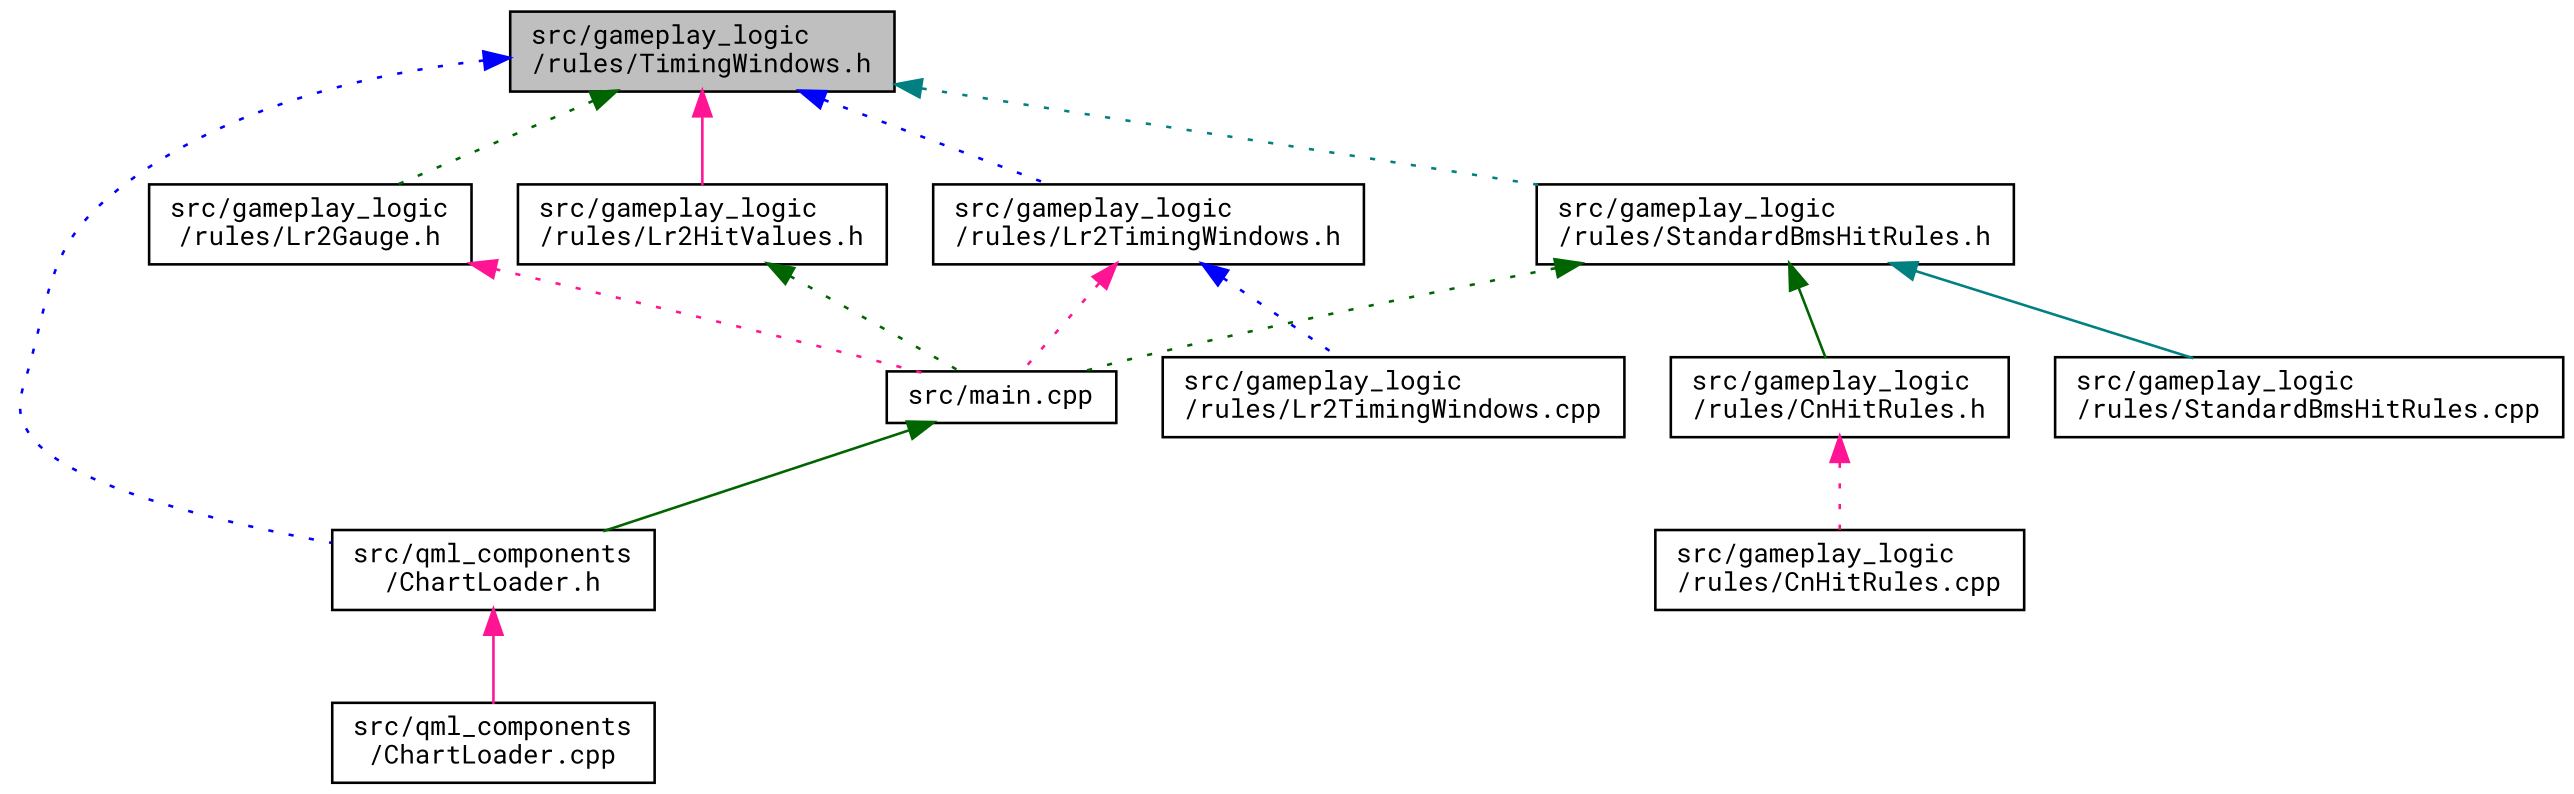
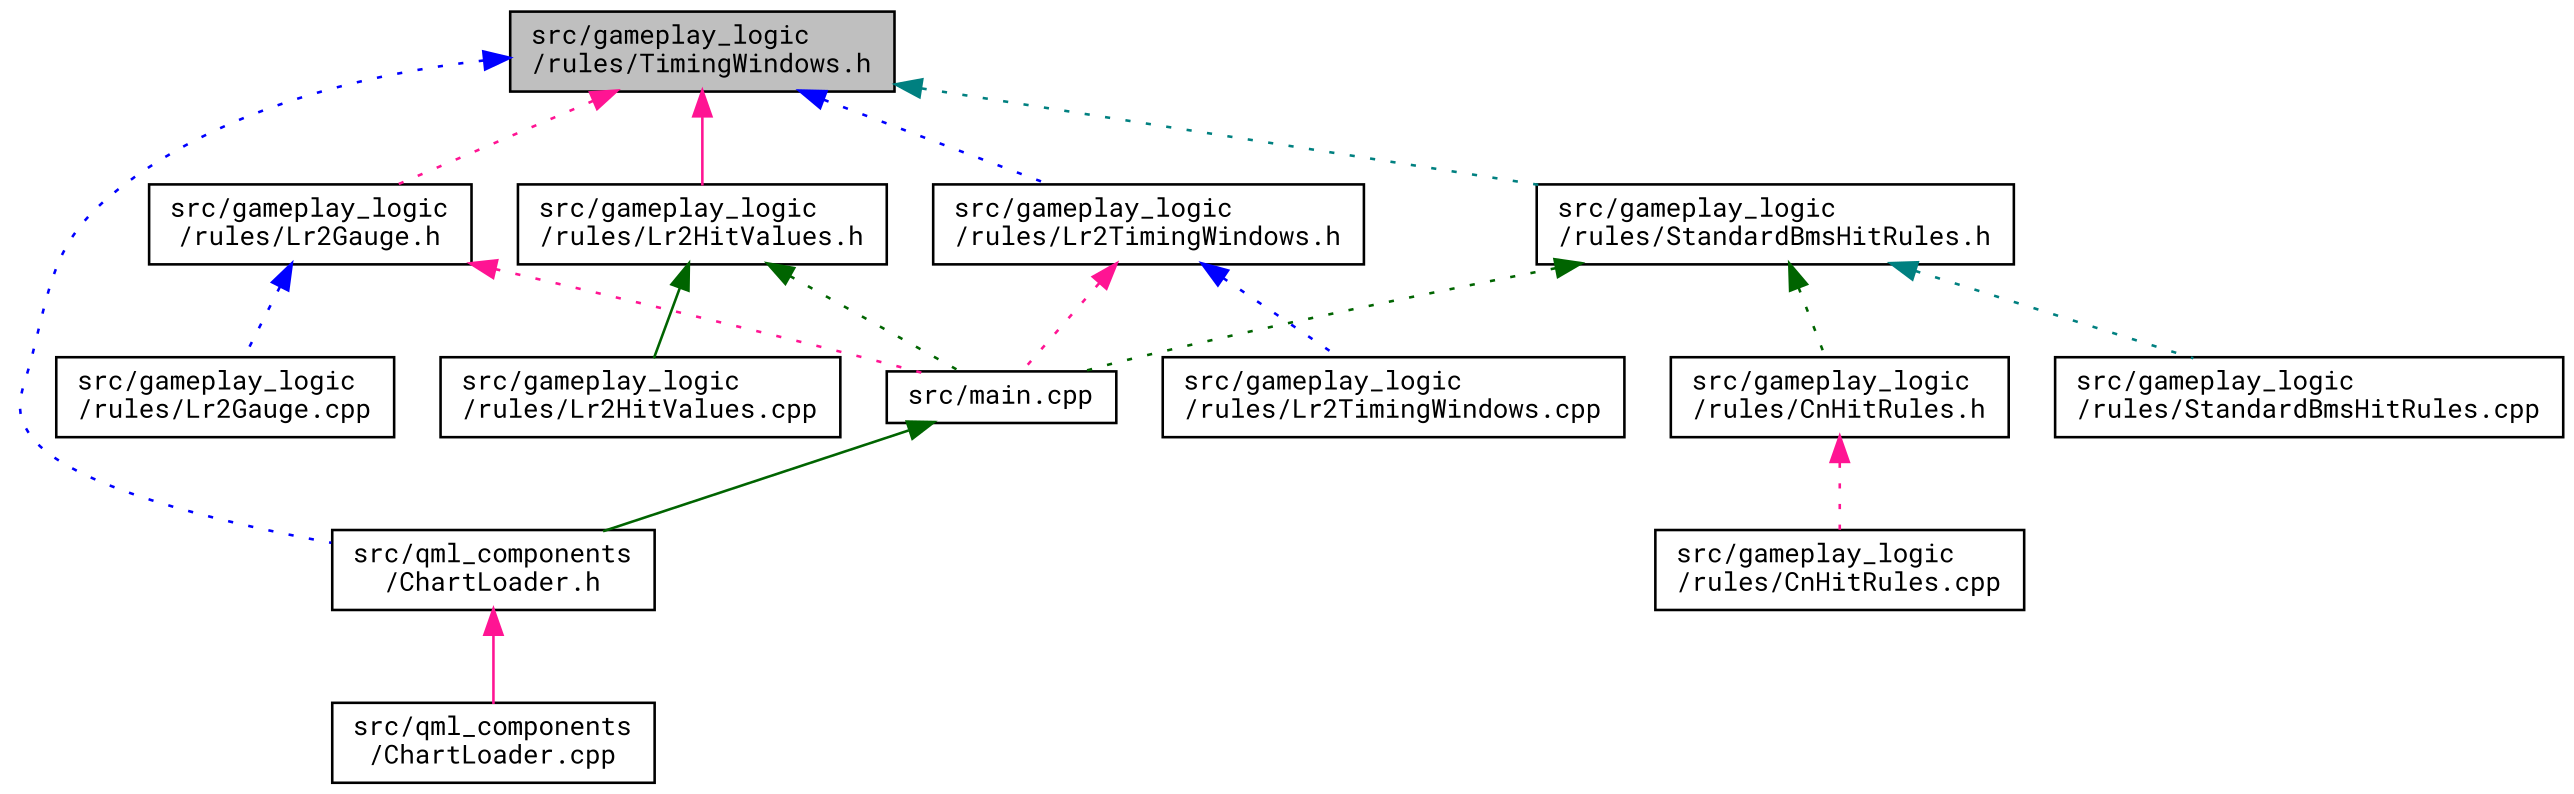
(494, 143) -> (494, 143)
(2054, 315) -> (2054, 315)
(1812, 323) -> (1812, 323)
none -> (225, 397)
none -> (640, 397)
